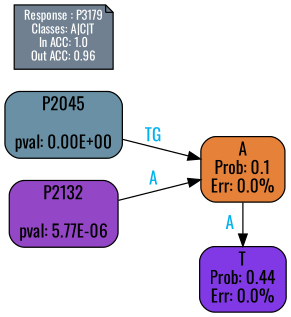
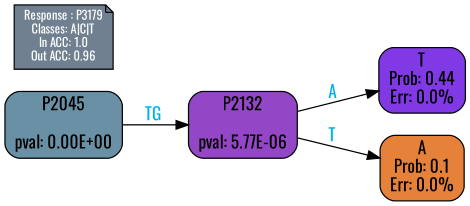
(155, 148) -> (149, 125)
(153, 180) -> (333, 137)
(243, 218) -> (332, 103)
